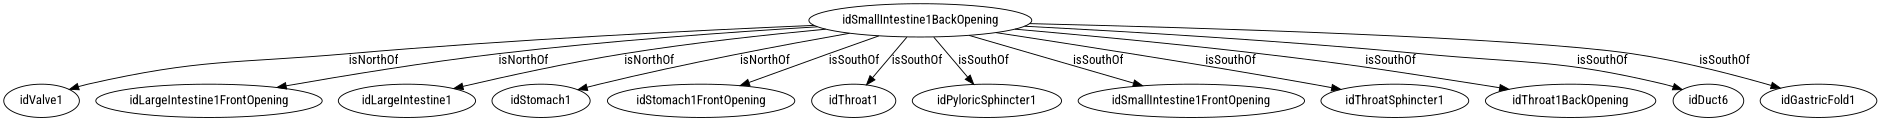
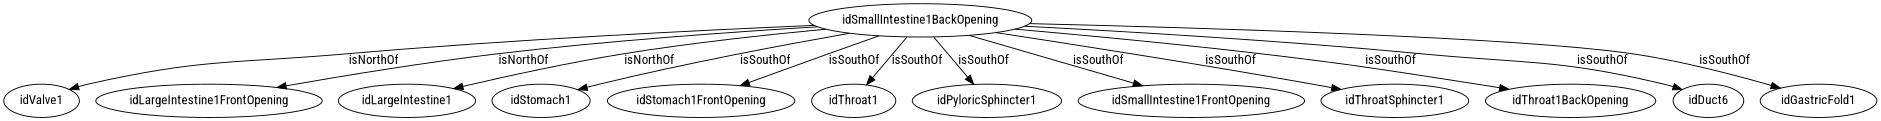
(765, 61) -> (765, 61)
